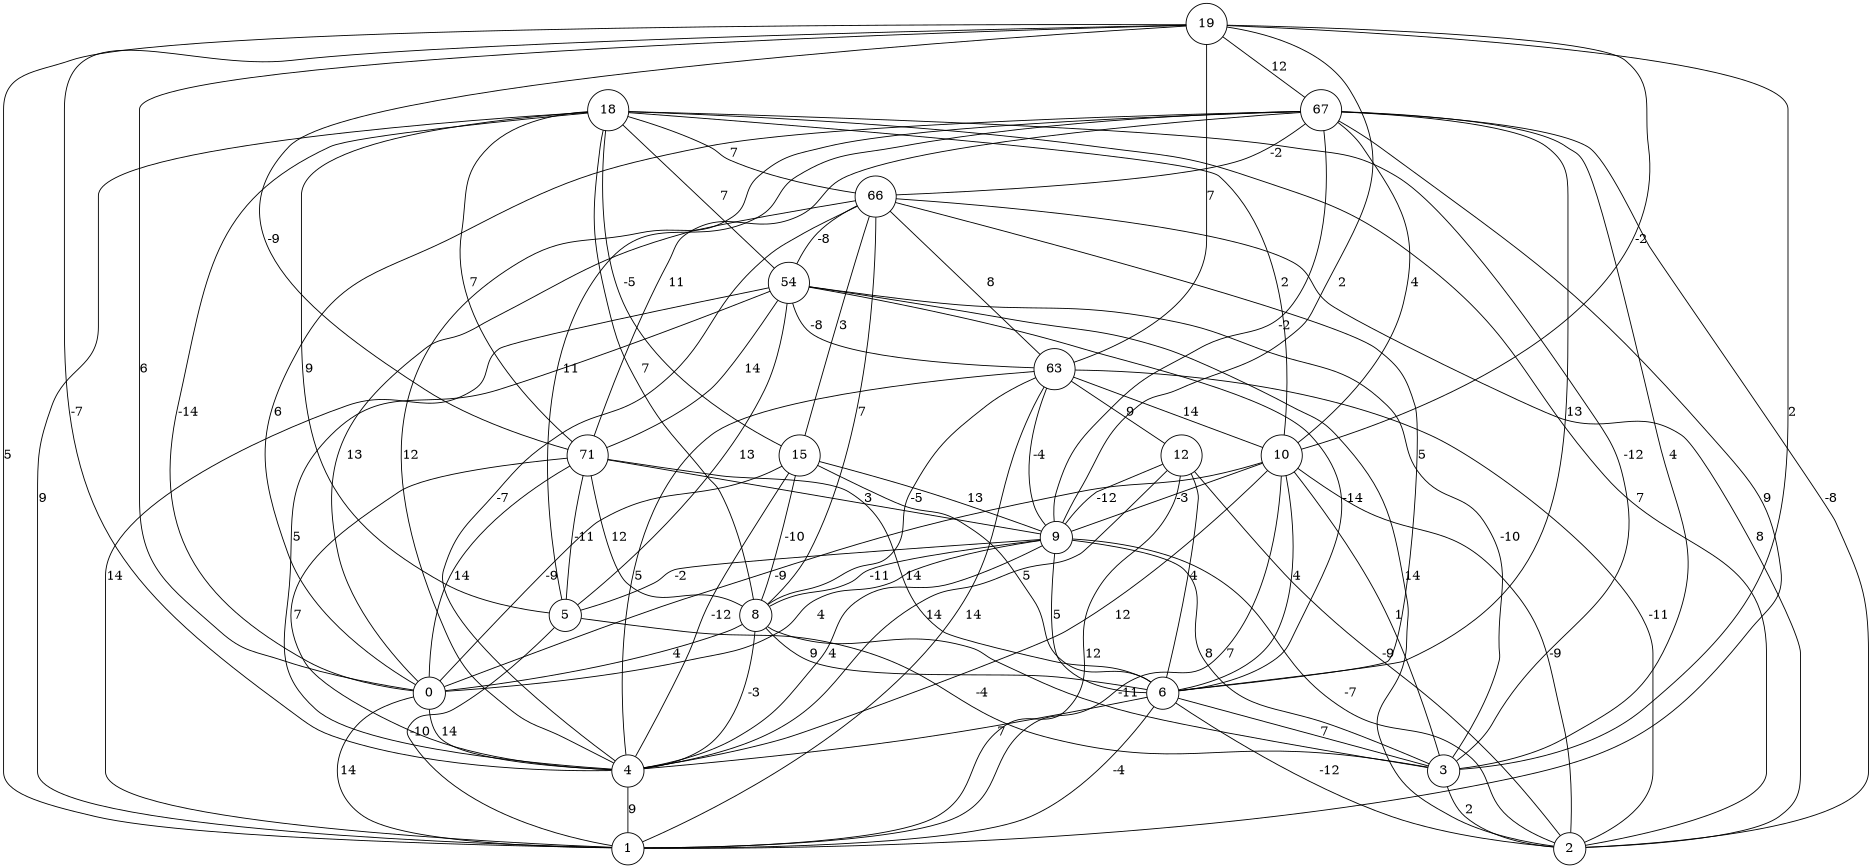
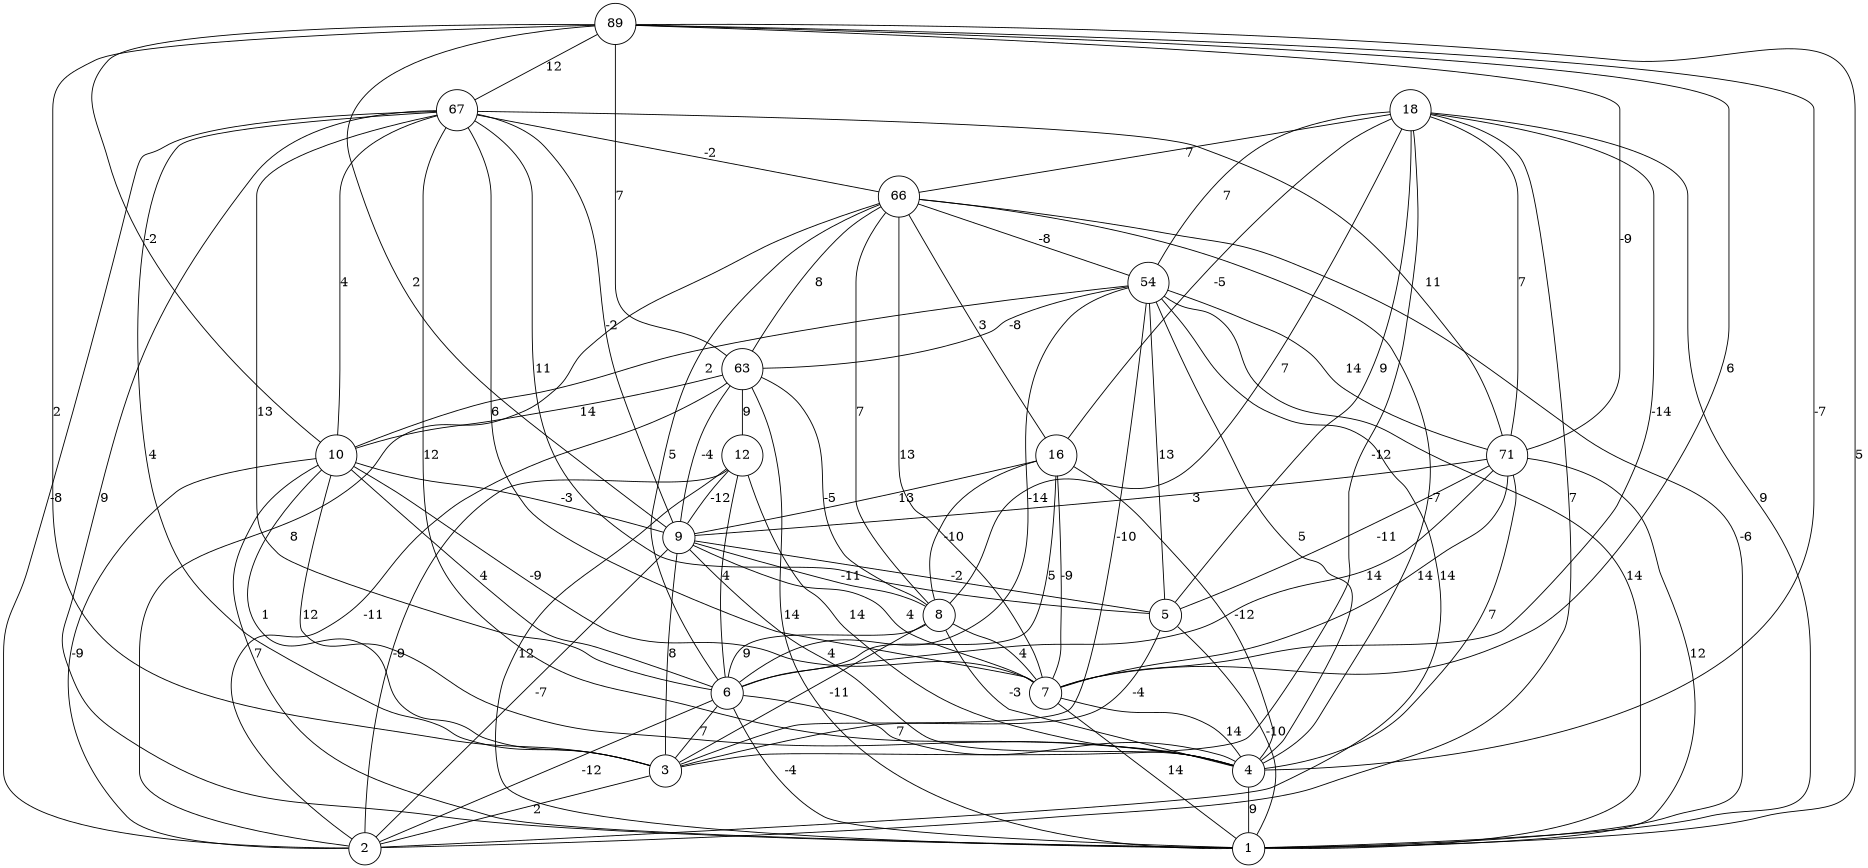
(1207, 24) -> (615, 24)
(1062, 151) -> (736, 343)
(707, 439) -> none
(800, 455) -> (1056, 455)
none -> (1674, 483)
(625, 581) -> (1670, 793)
(1052, 630) -> none
(429, 693) -> (1046, 693)
